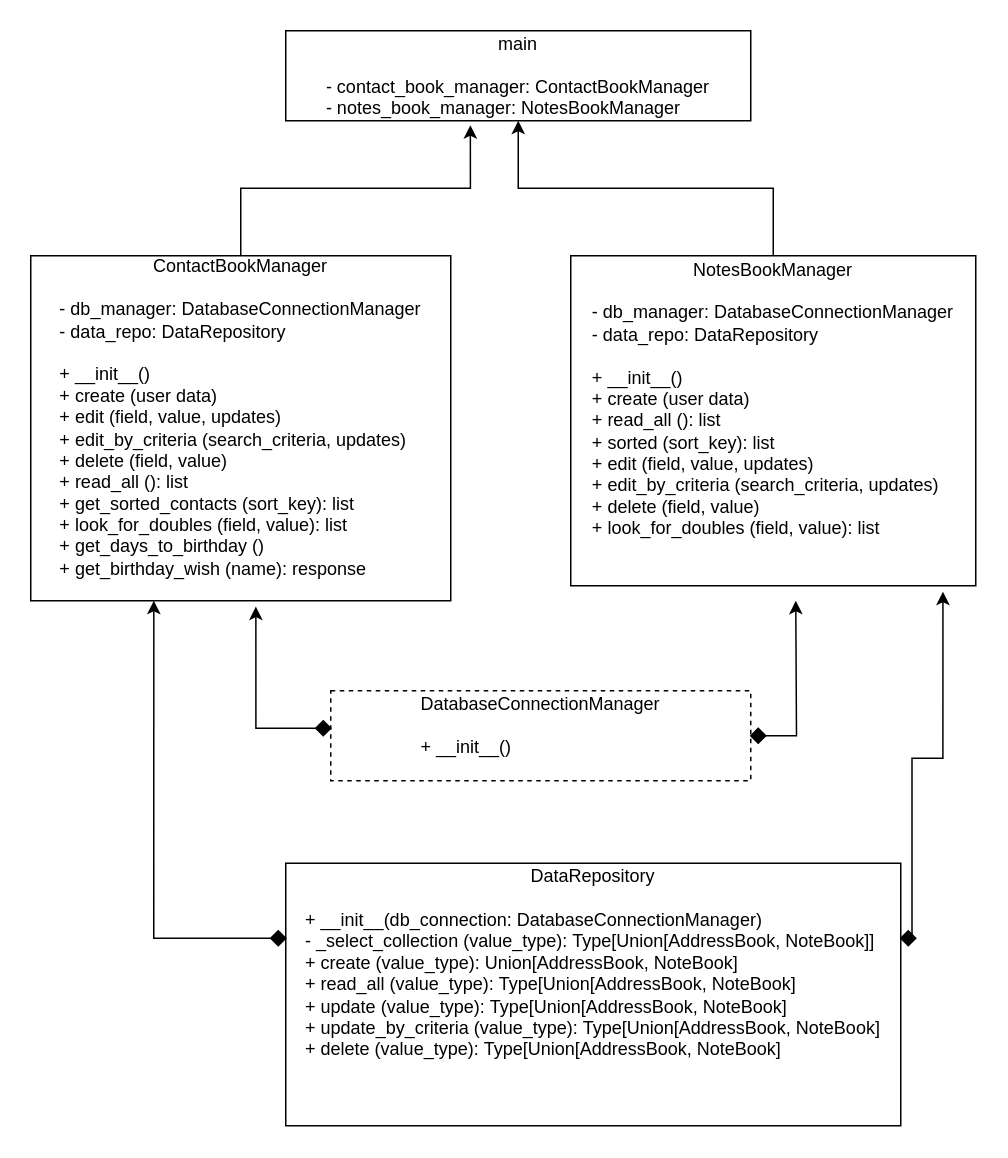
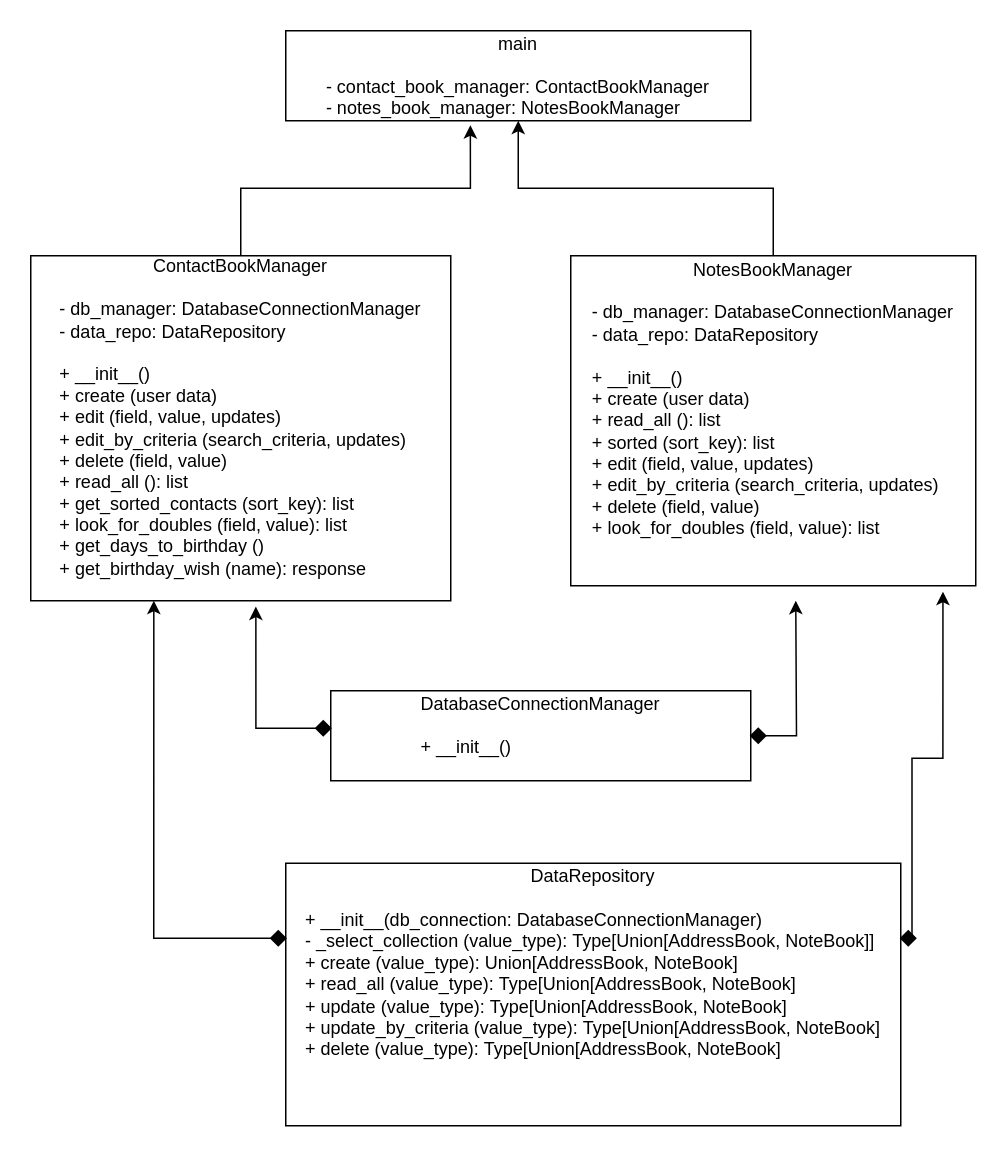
(541, 736) -> (541, 736)
